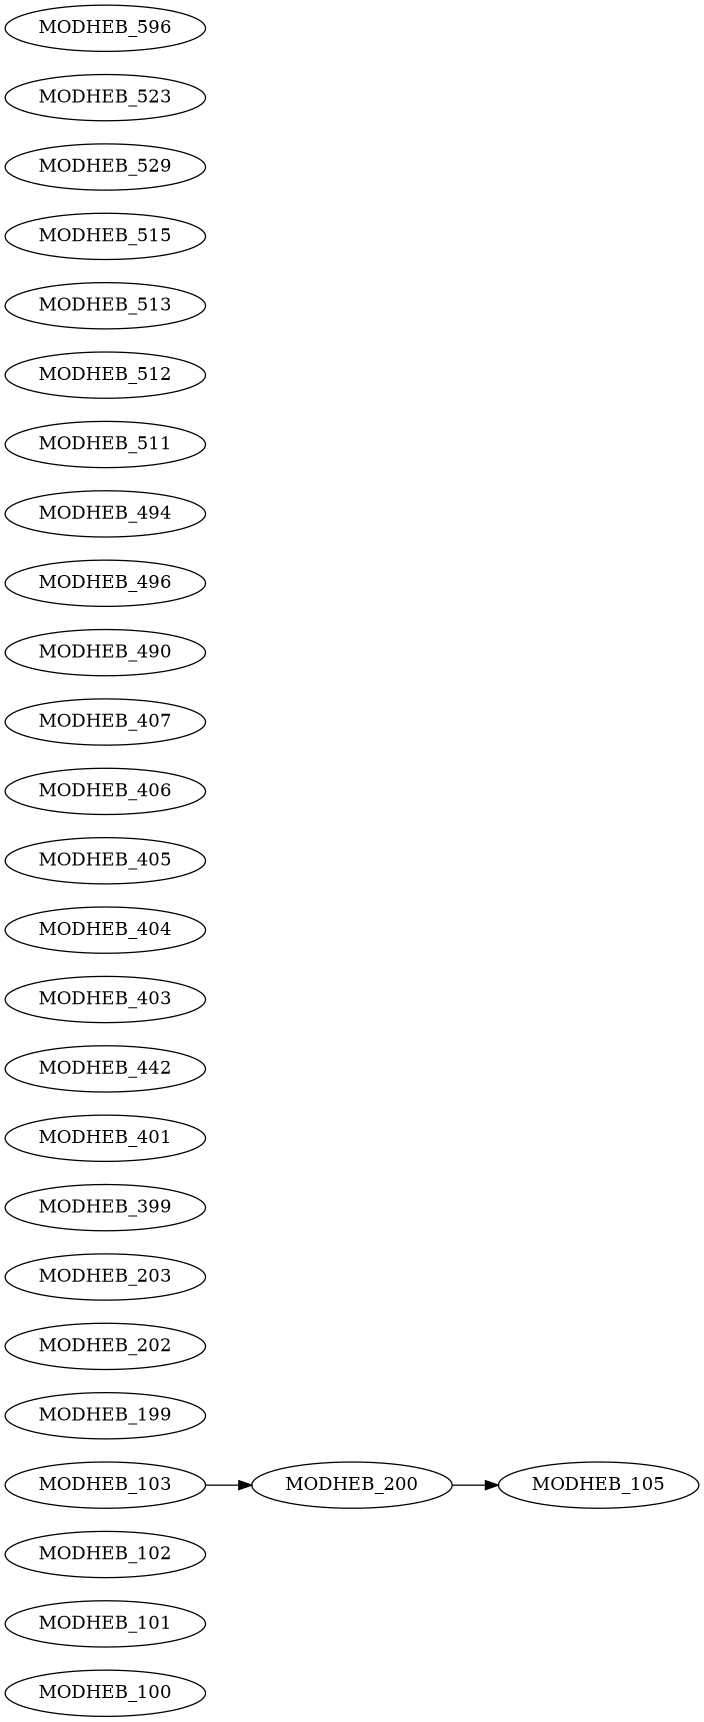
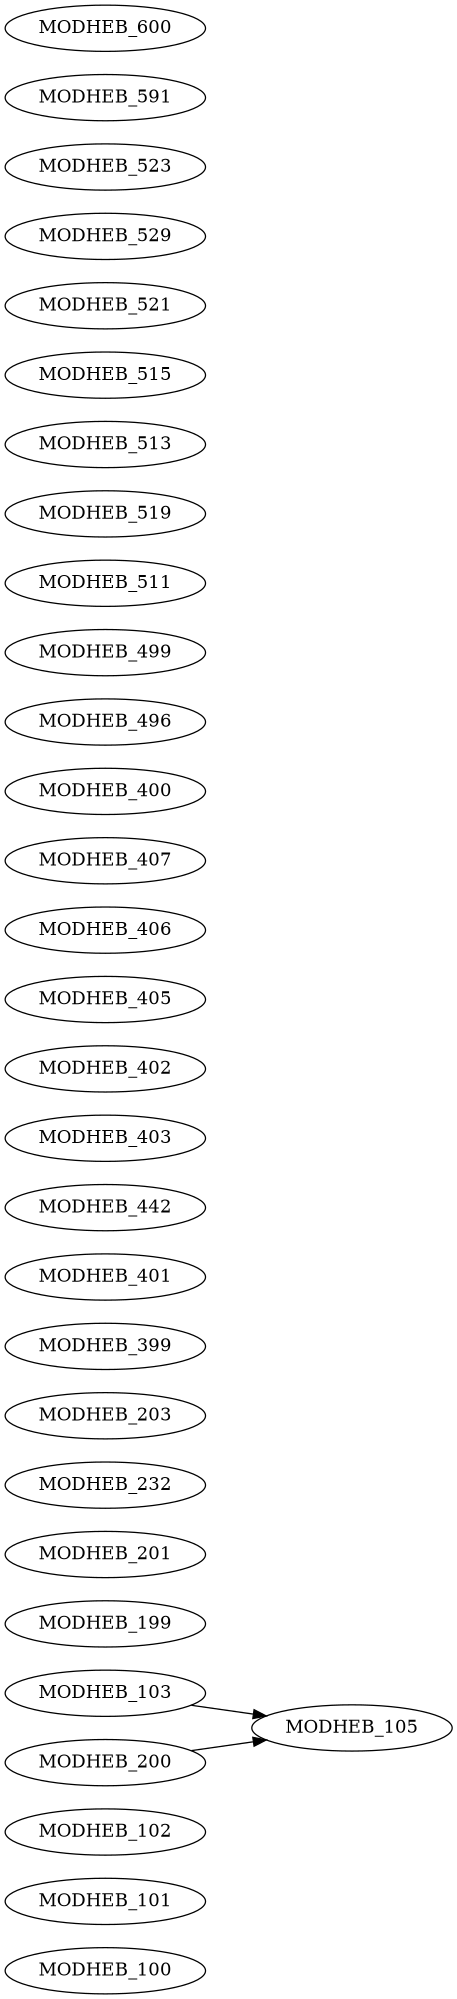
none -> (105, 28)
(105, 28) -> (105, 98)
none -> (105, 306)
(105, 375) -> (105, 514)
(105, 514) -> (105, 653)
(105, 653) -> (105, 791)
(105, 930) -> (105, 1069)
(105, 1346) -> (105, 1485)
(222, 1485) -> (222, 1710)
none -> (105, 1555)
